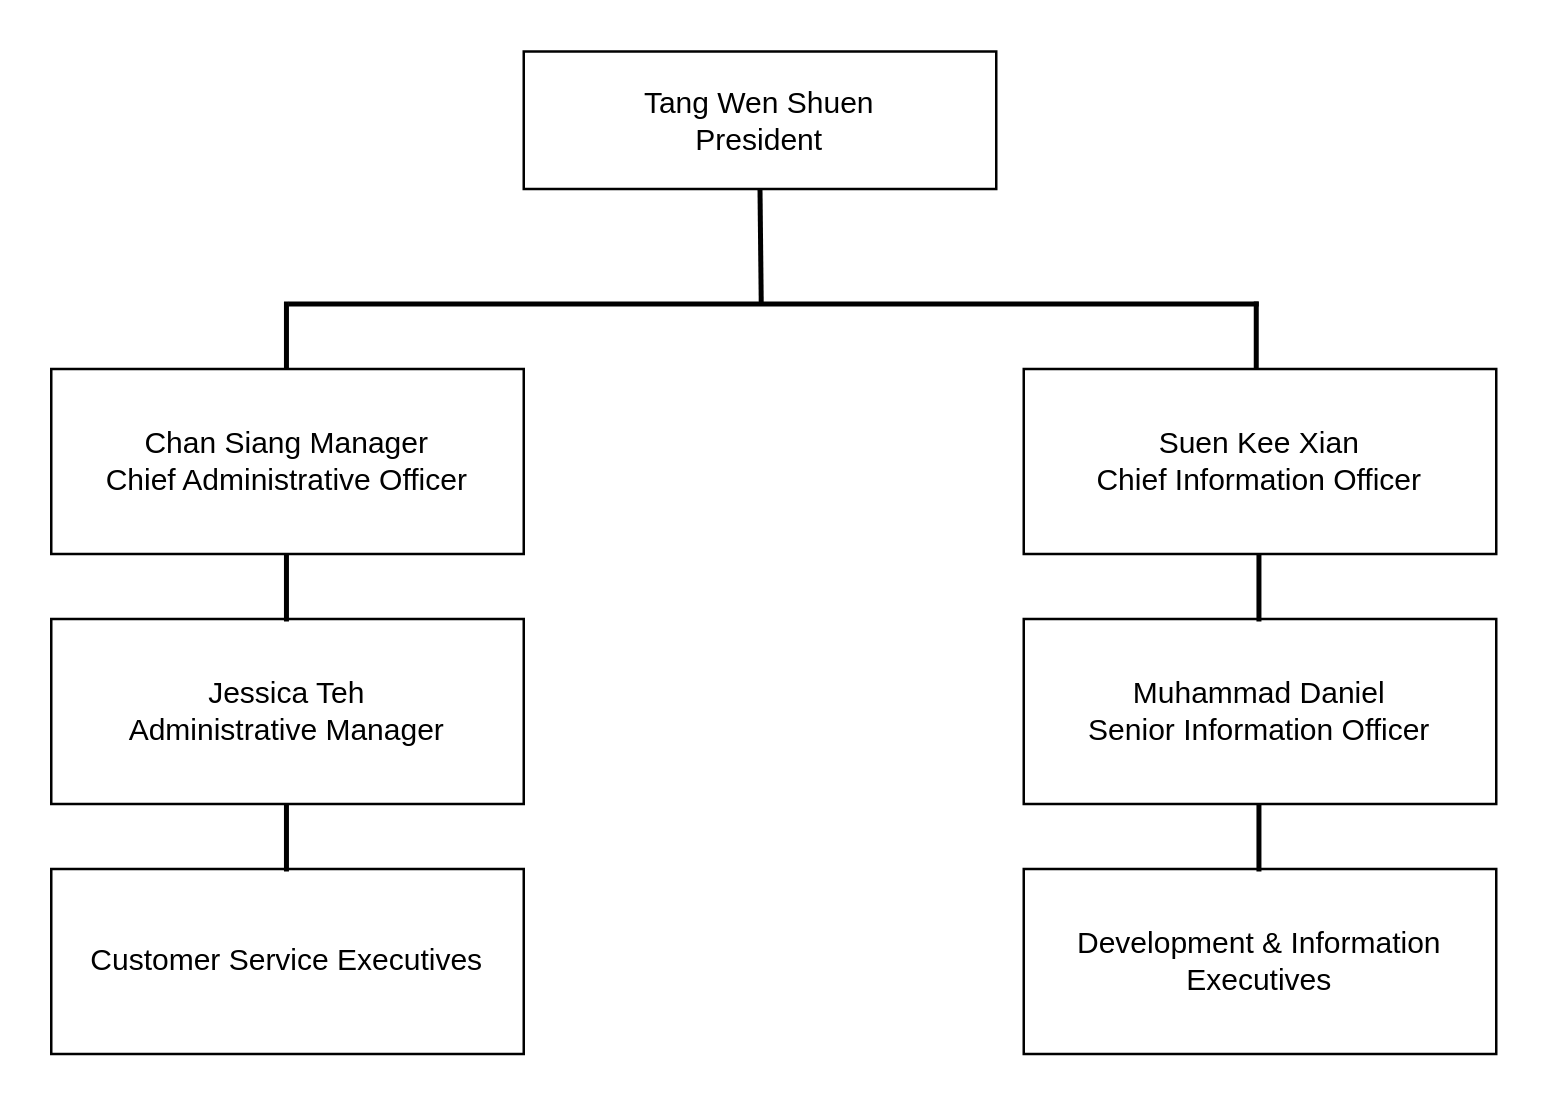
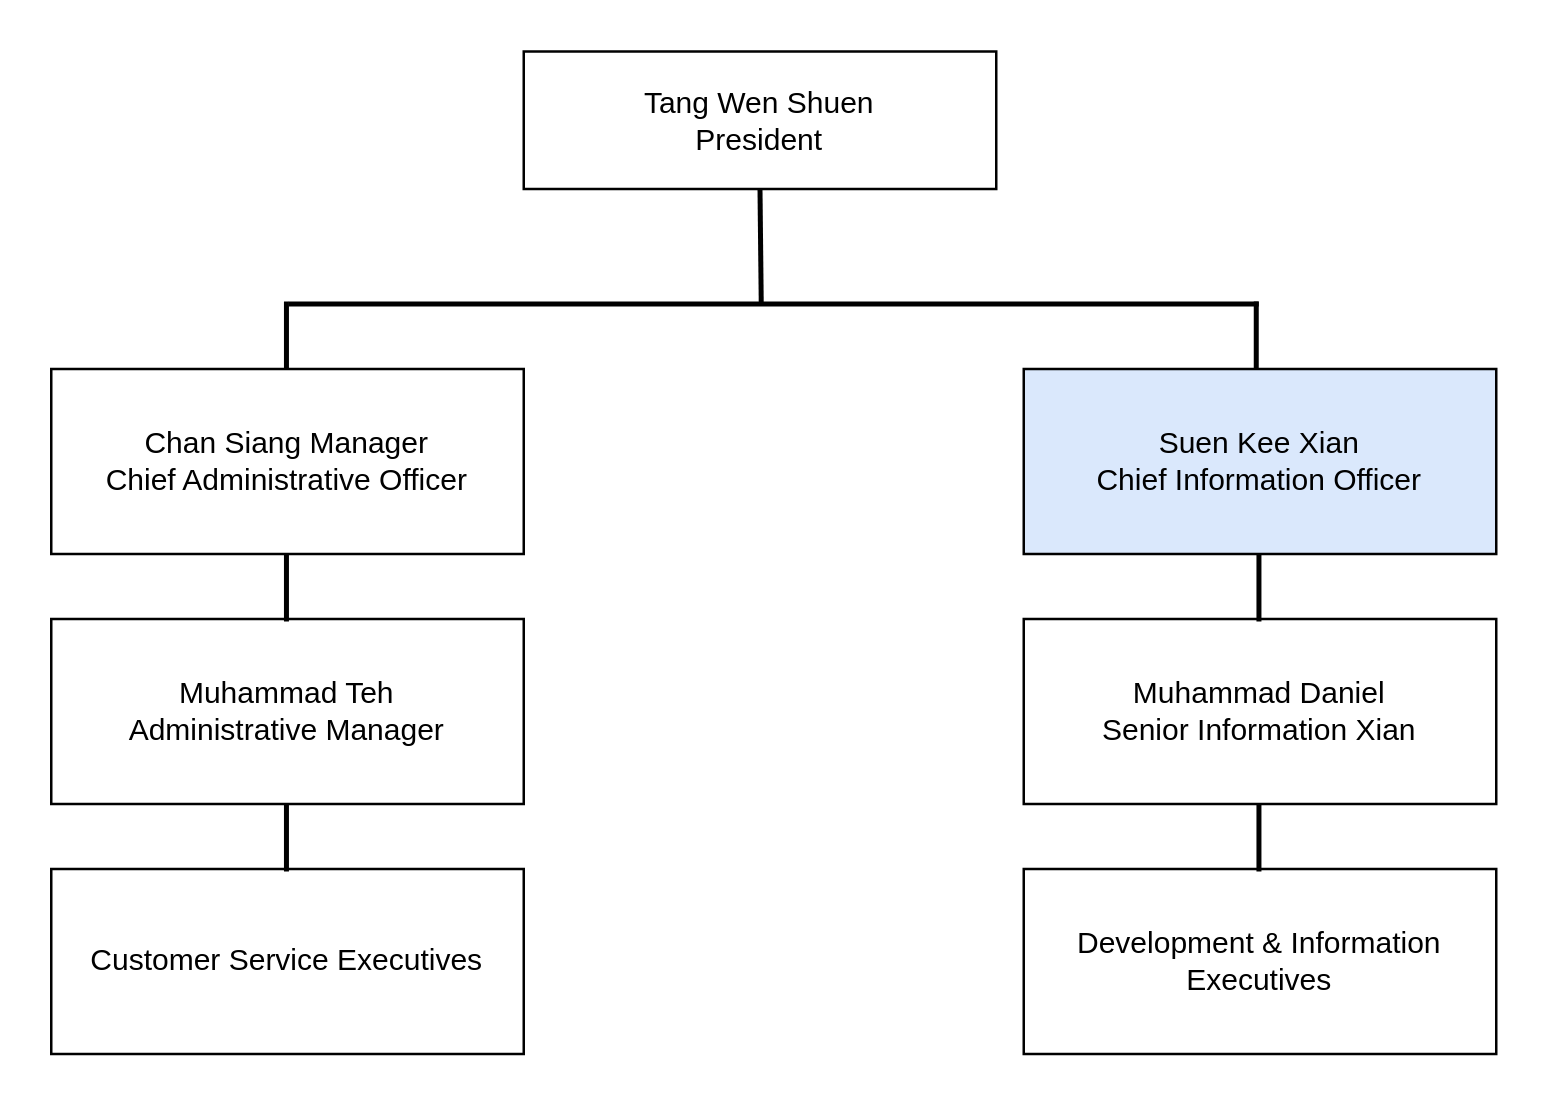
(1260, 461) -> (1260, 461)
(288, 711) -> (288, 711)
(1260, 711) -> (1260, 711)
